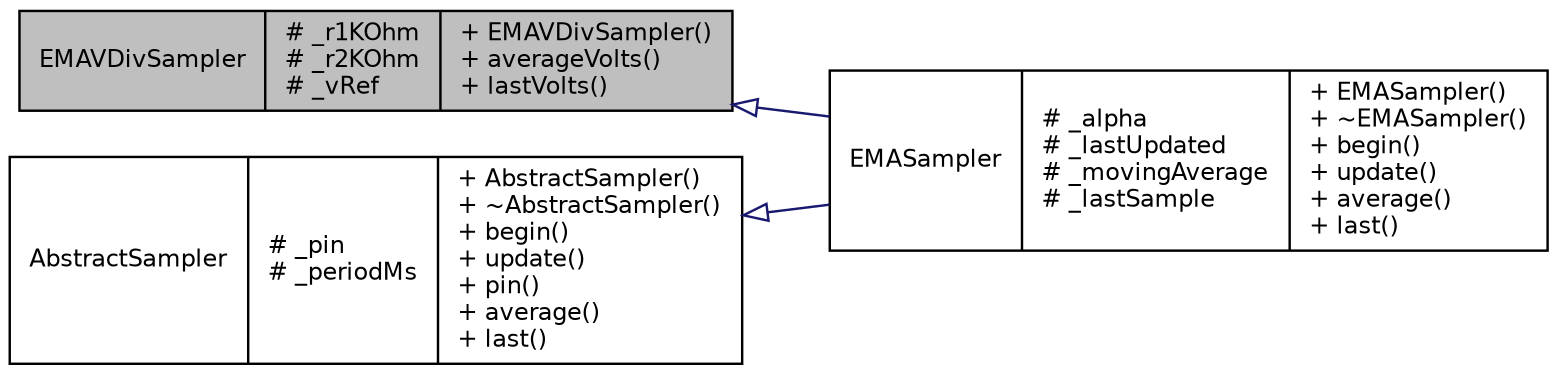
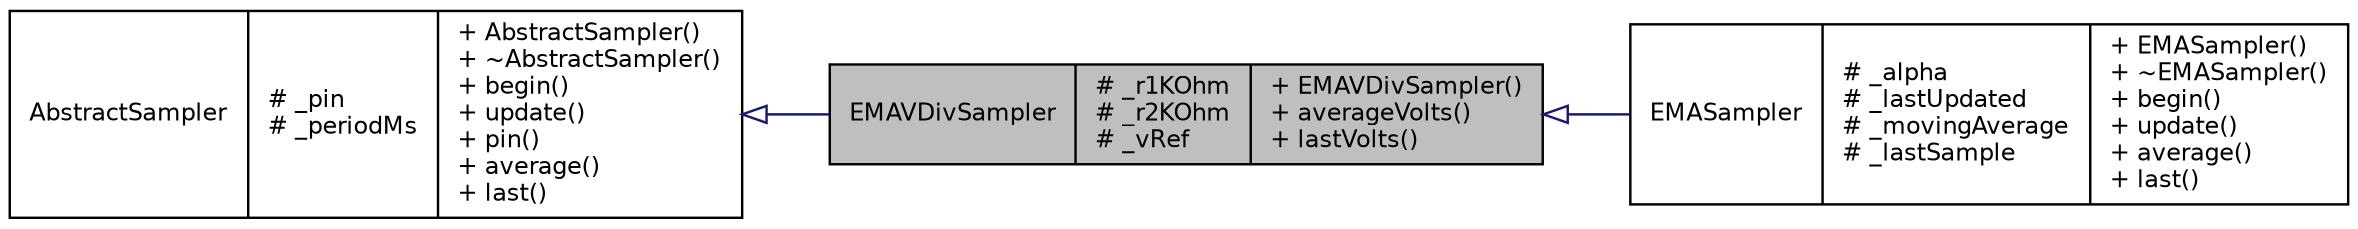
(798, 208) -> (798, 114)
